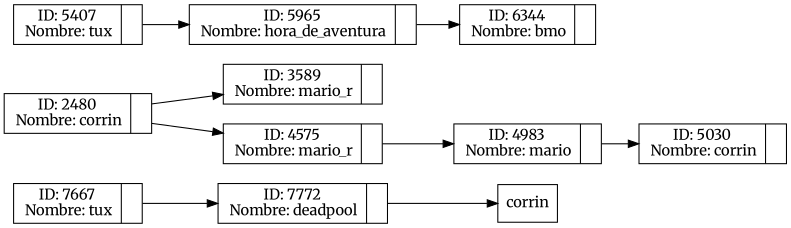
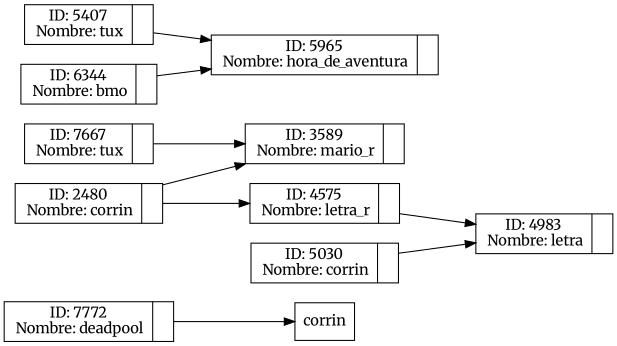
(433, 25) -> (179, 73)
(615, 144) -> (432, 249)
(292, 151) -> (314, 211)
(517, 151) -> (534, 241)
(175, 203) -> (194, 144)
